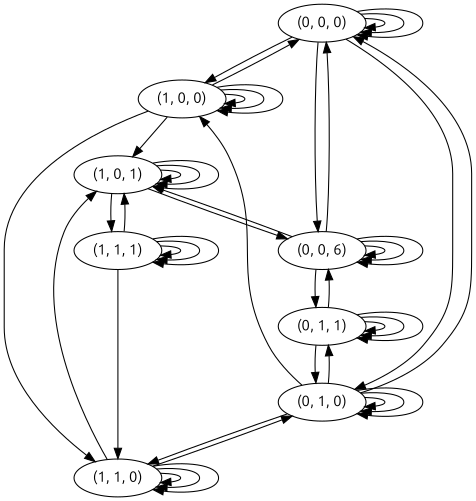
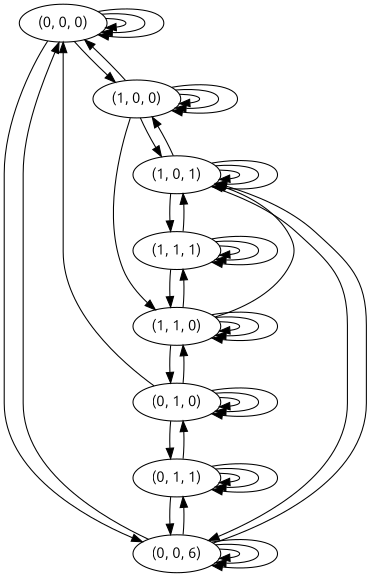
(453, 210) -> none
(248, 258) -> (166, 141)
none -> (184, 294)
